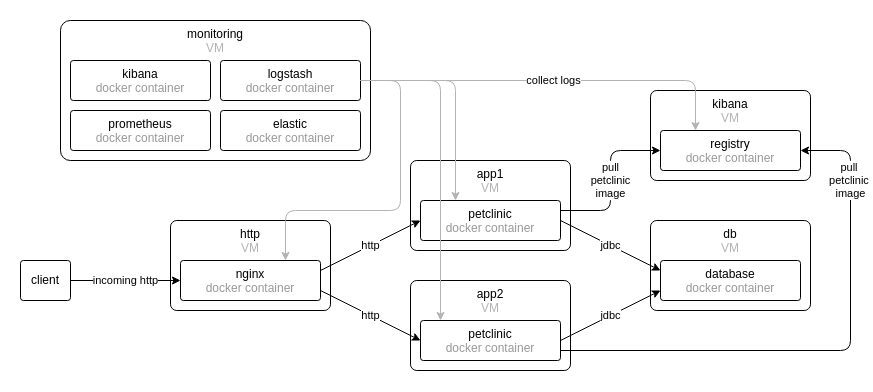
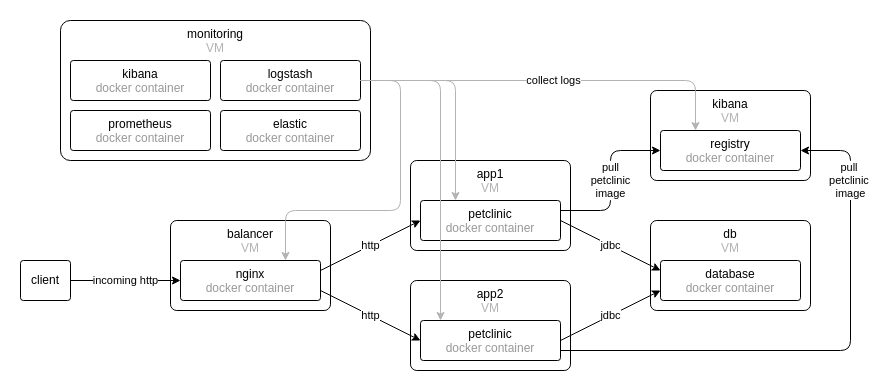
(251, 242) -> (251, 242)
